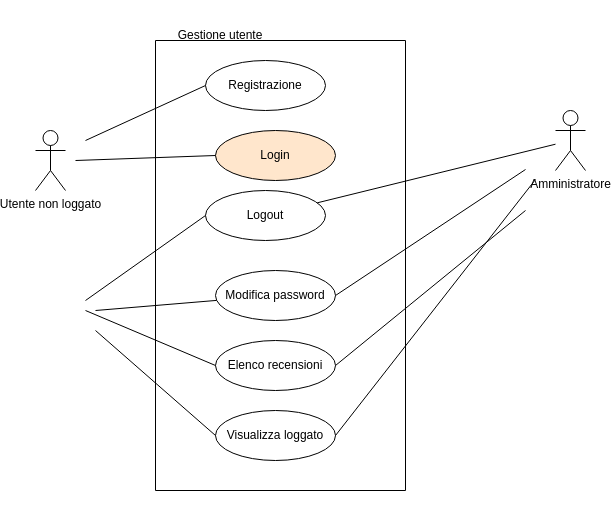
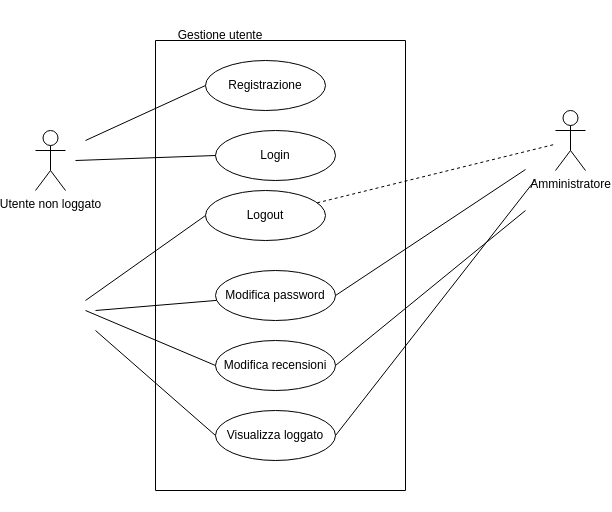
(276, 156) -> (276, 156)
(437, 173) -> (437, 173)
(276, 366) -> (276, 366)
